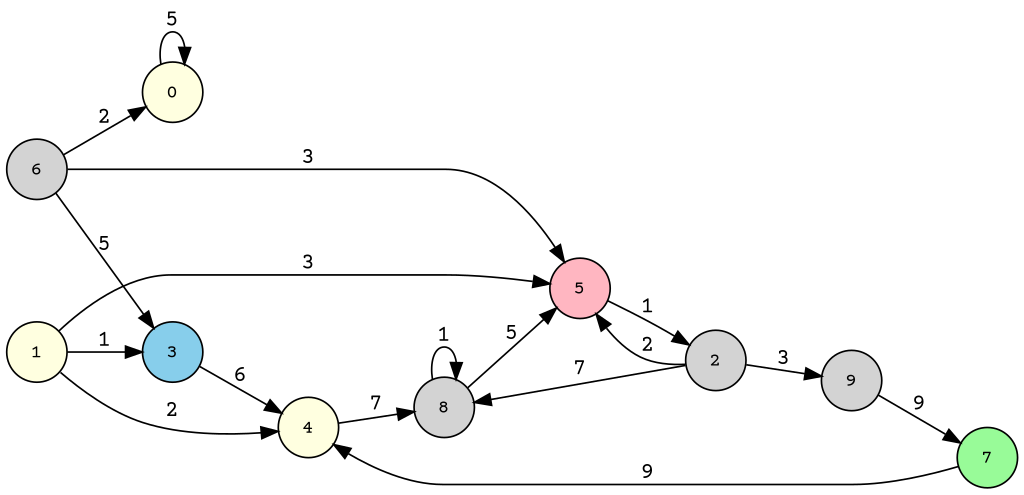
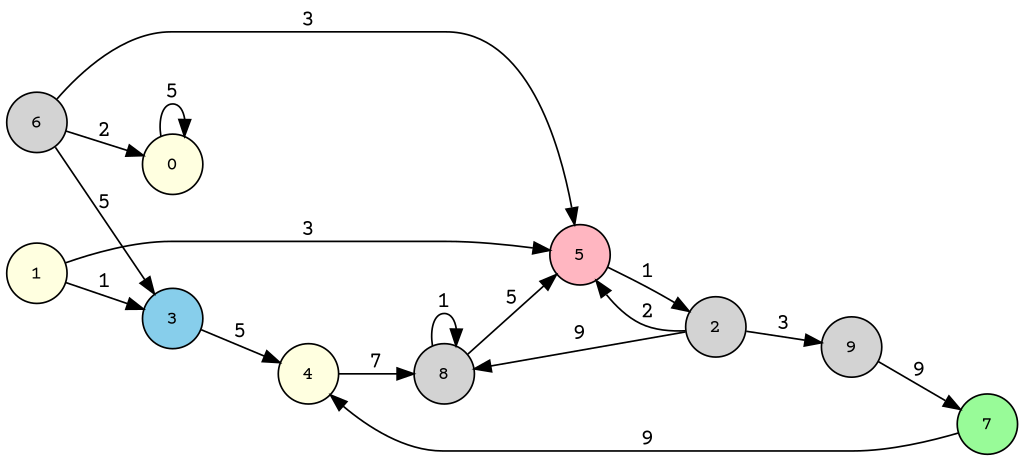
(580, 368) -> (580, 333)
(241, 375) -> (241, 331)
(154, 426) -> none
